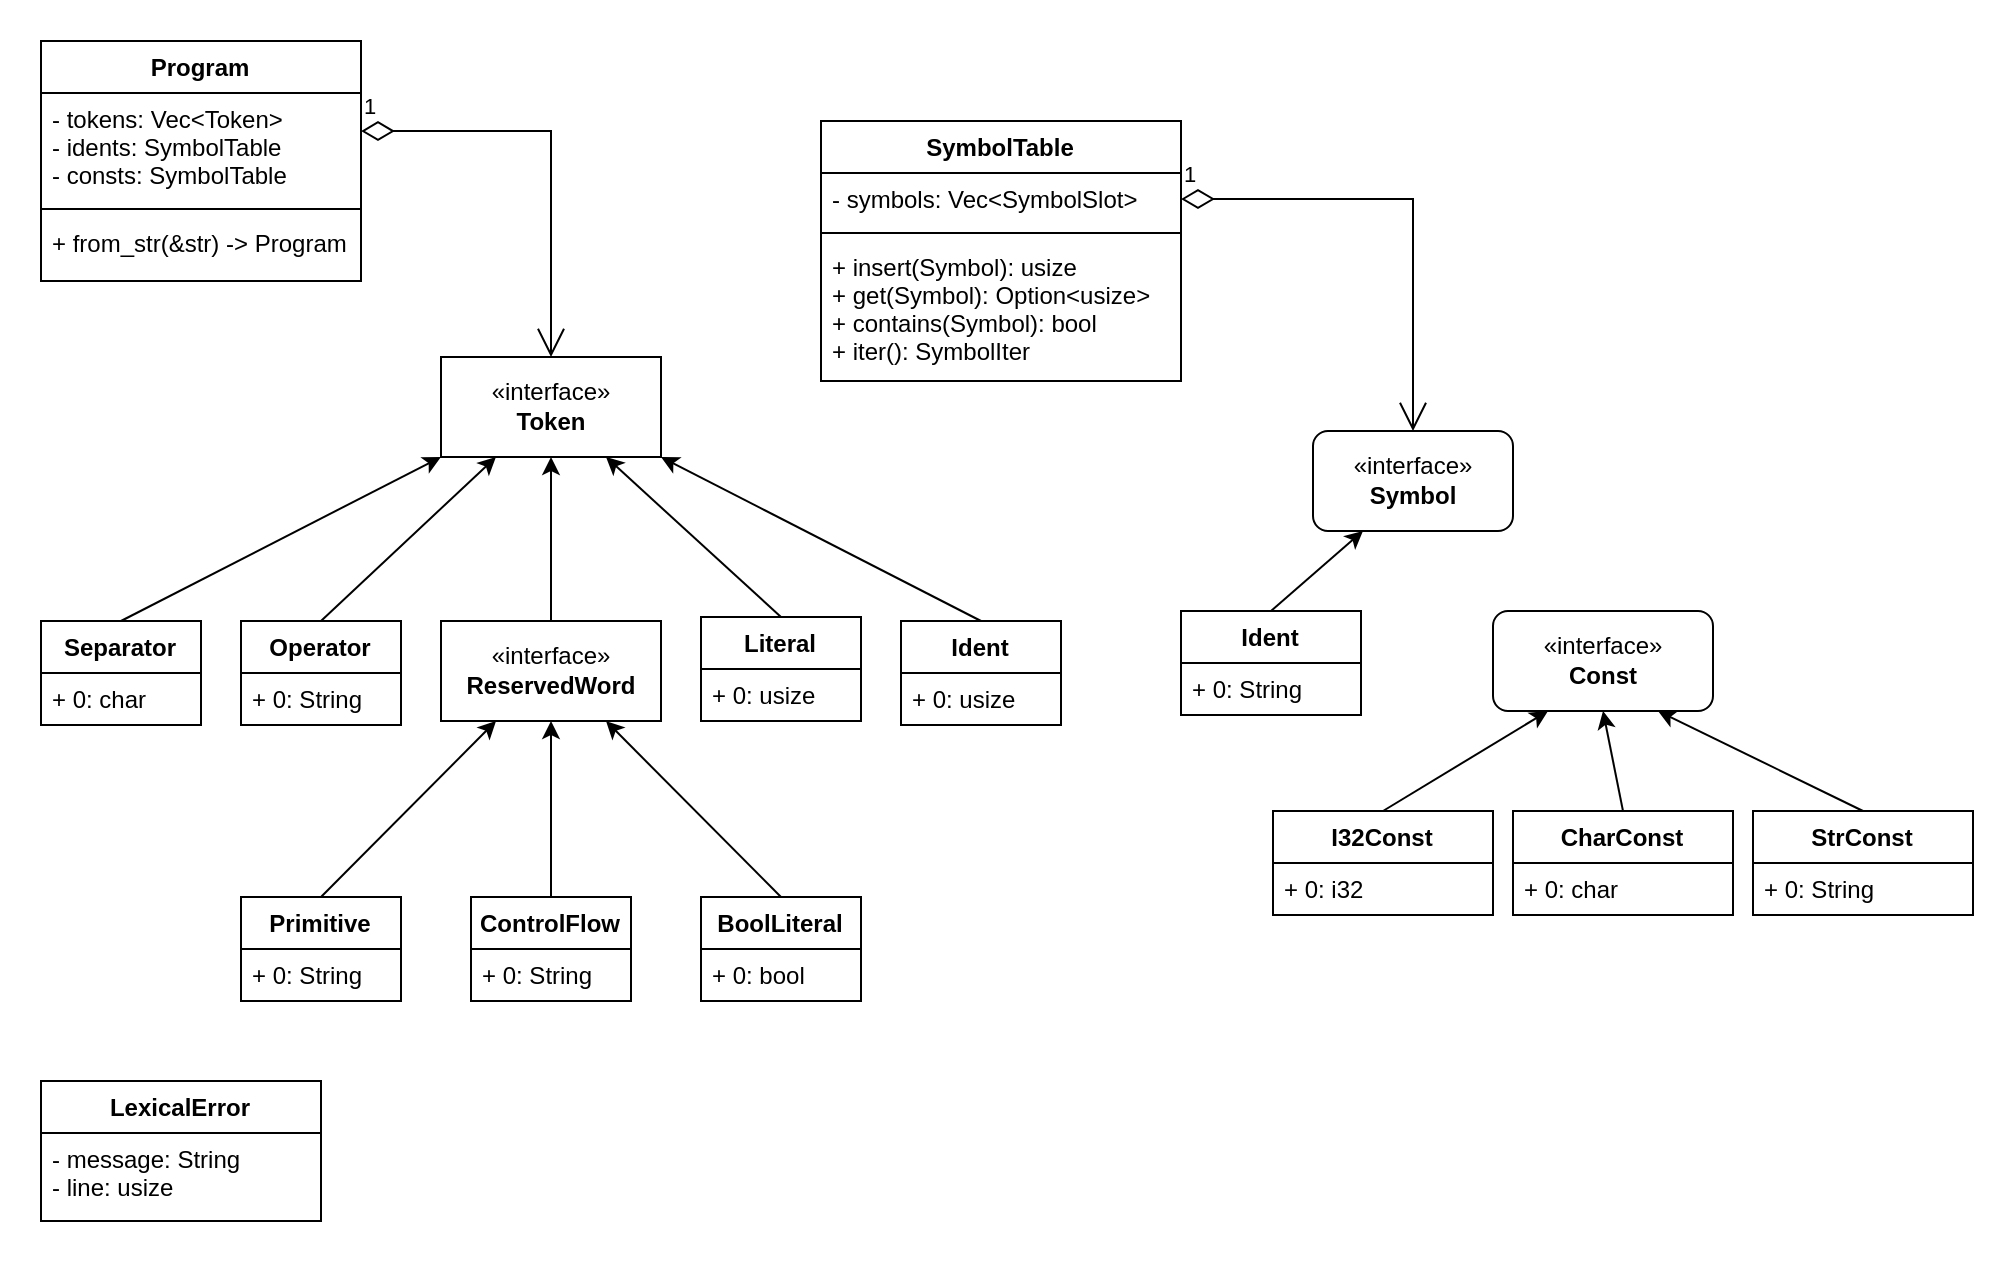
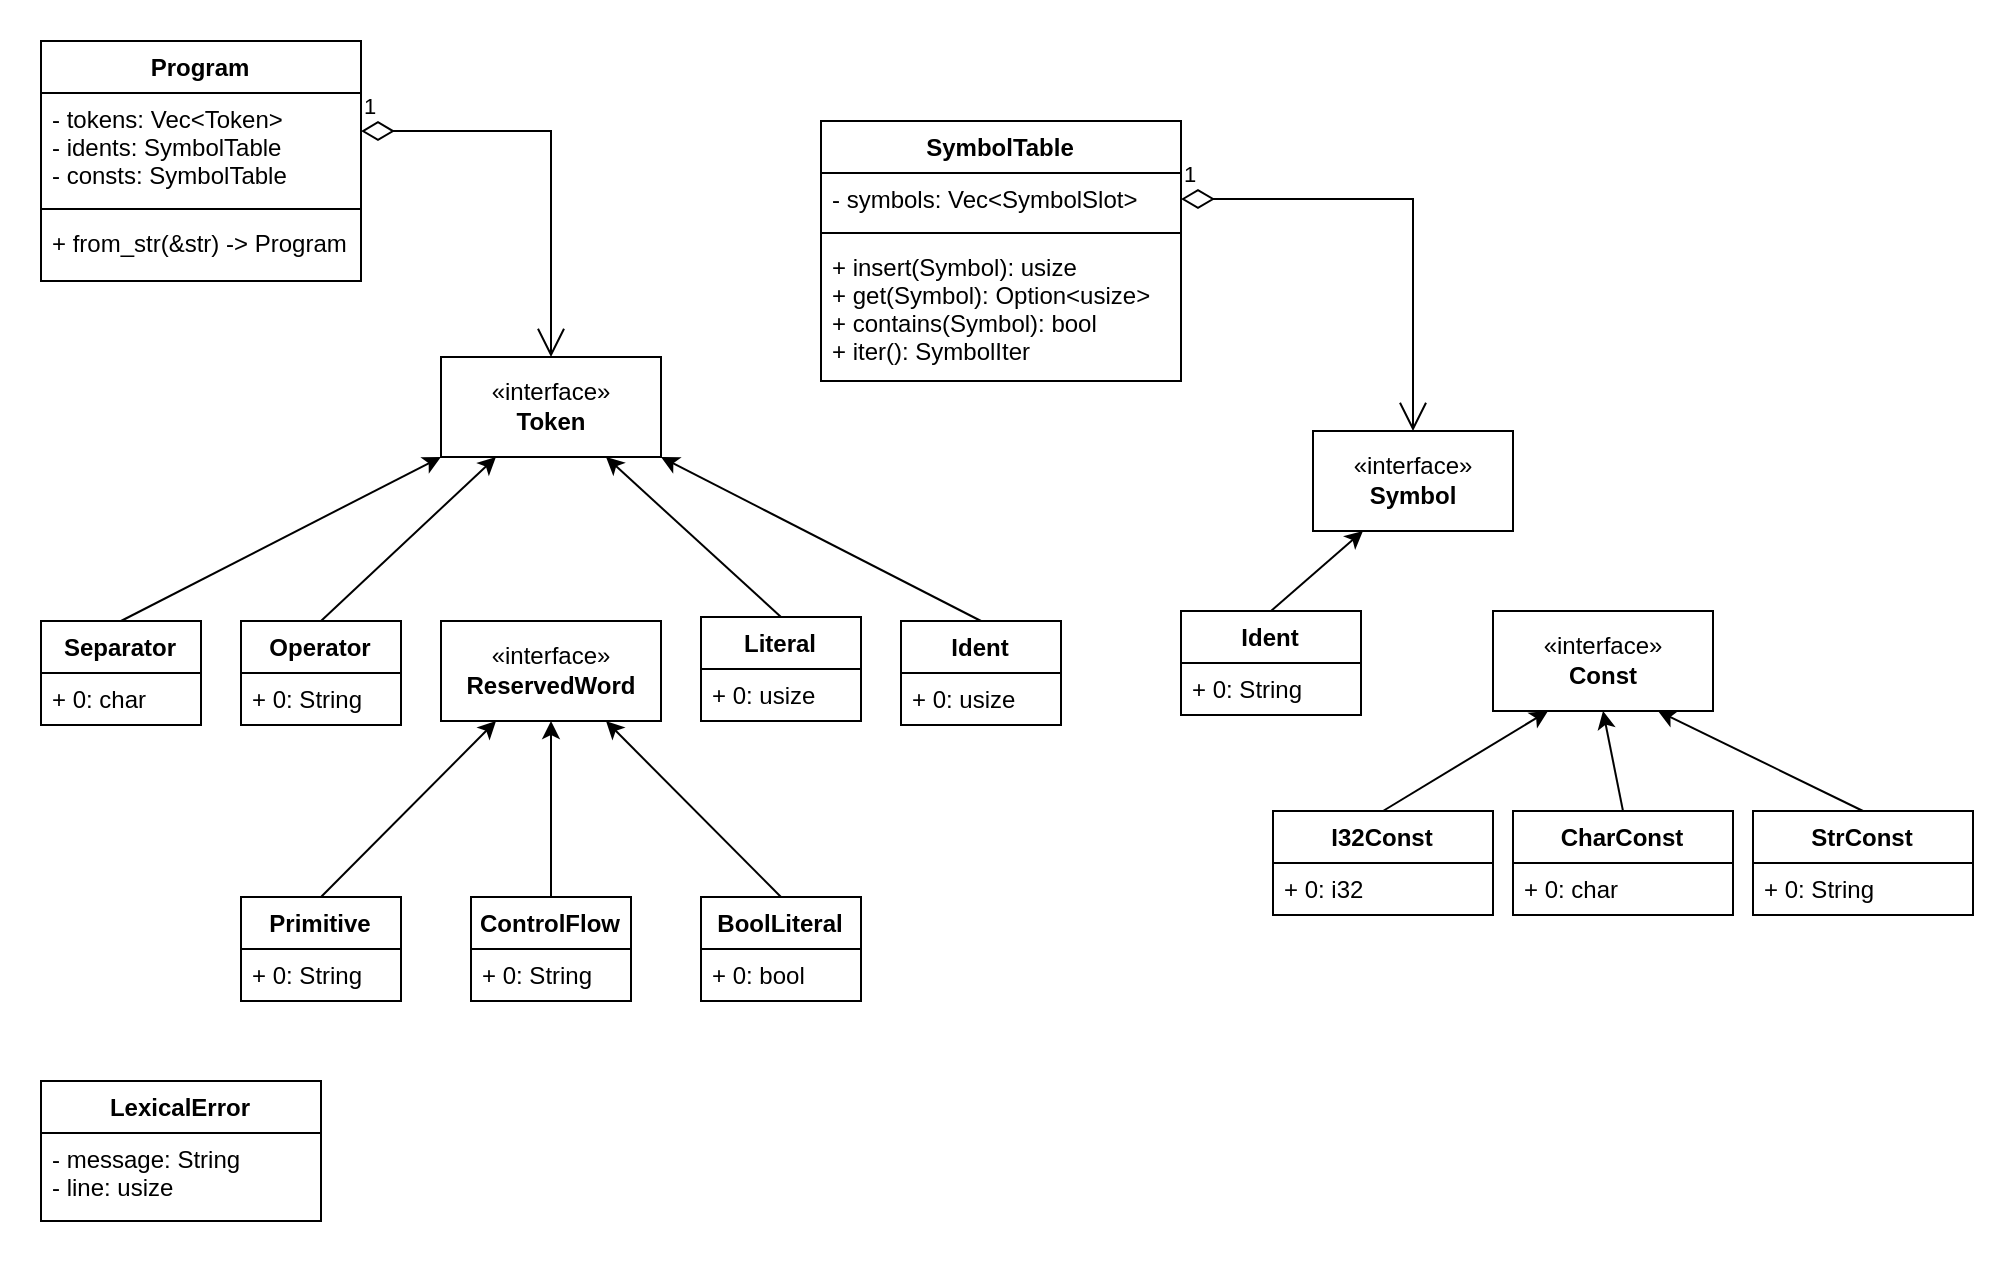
(1413, 481) -> (1413, 481)
(551, 546) -> none
(1603, 661) -> (1603, 661)
